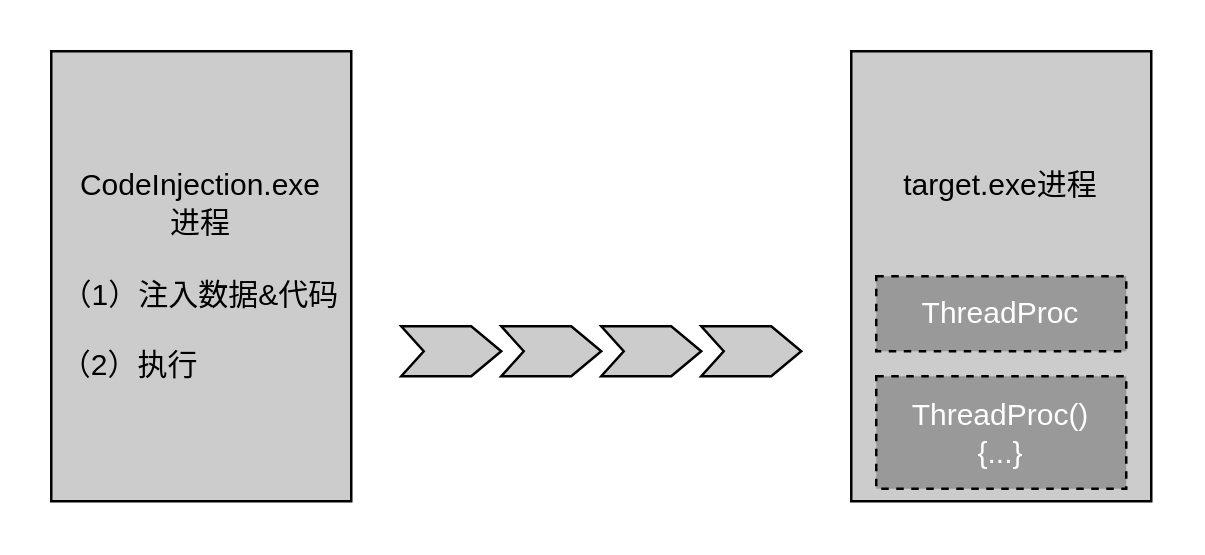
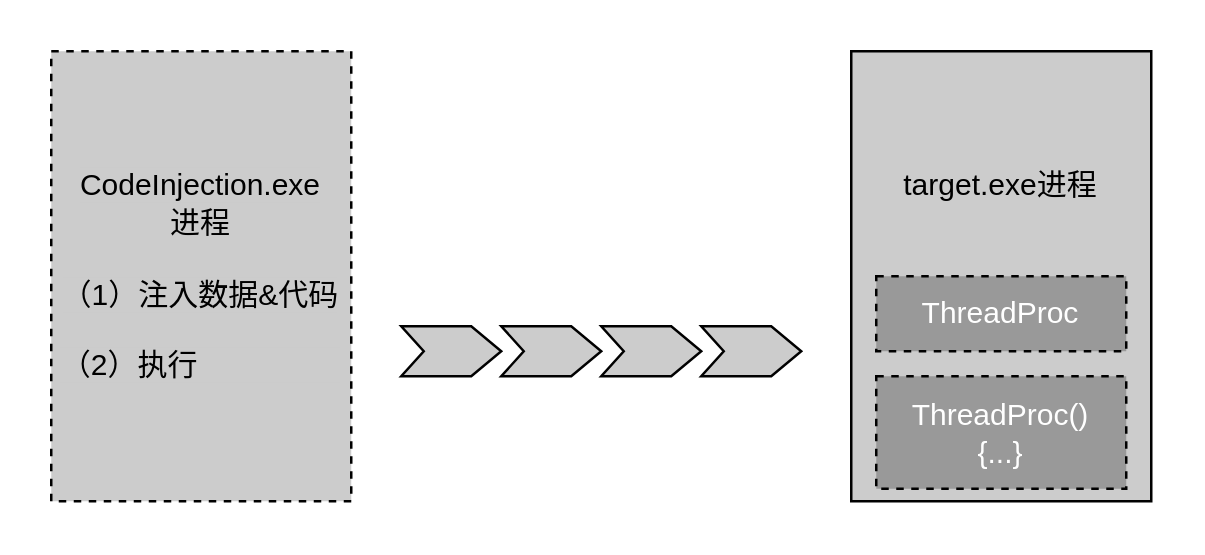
(201, 276) -> (201, 276)
